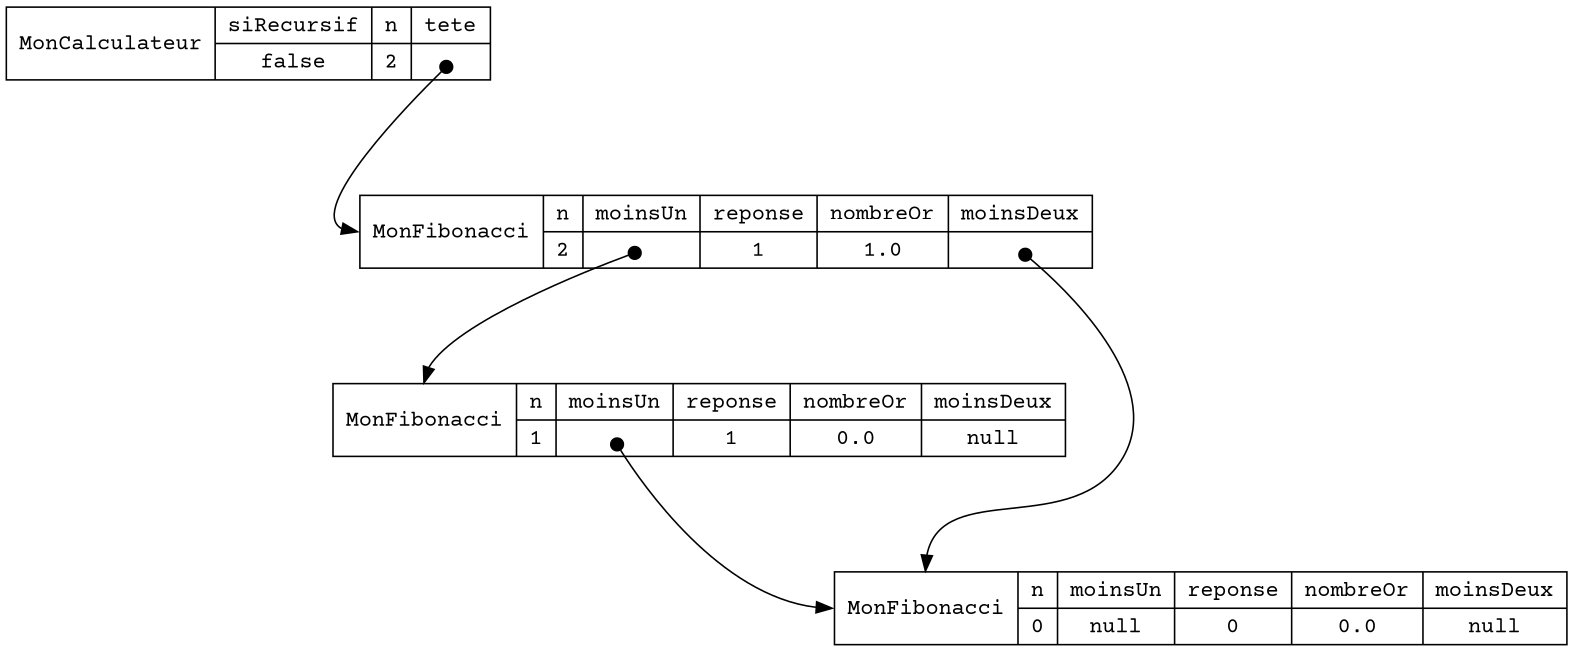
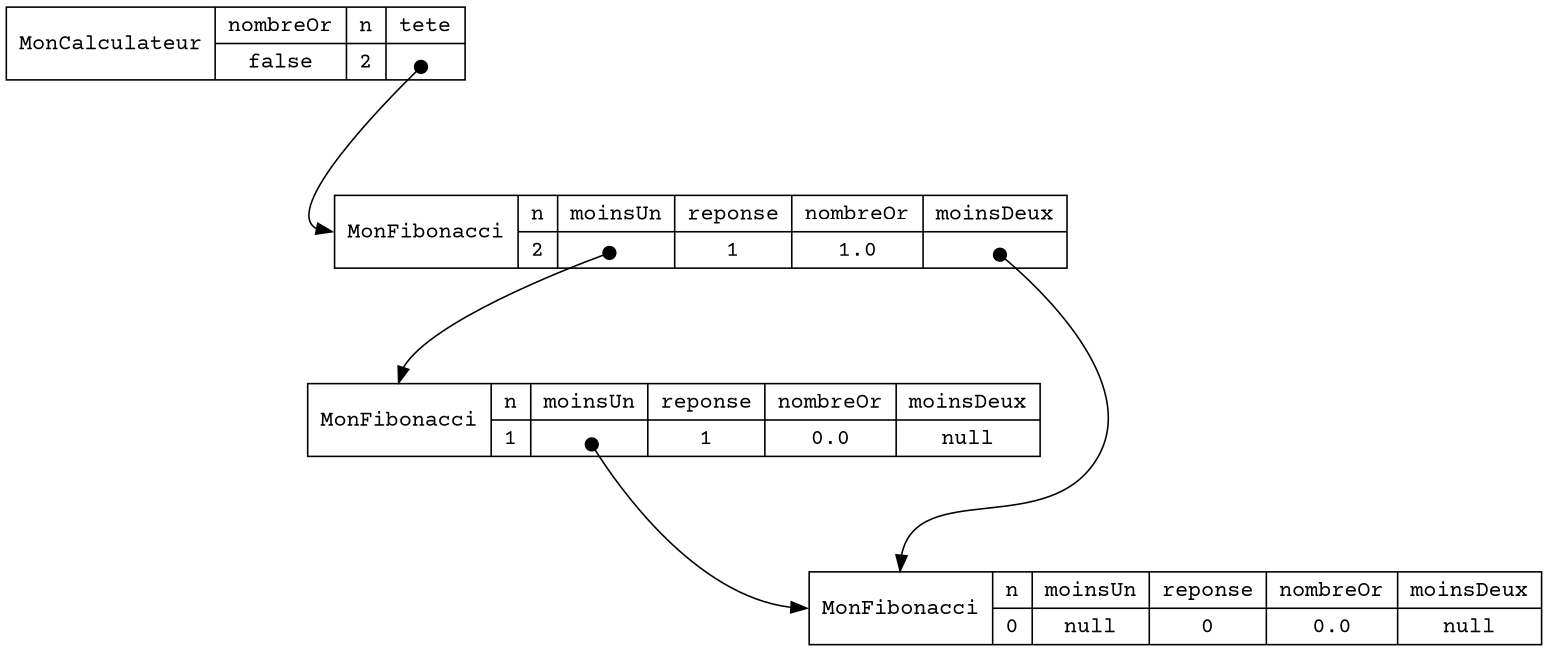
(293, 25) -> (281, 25)
